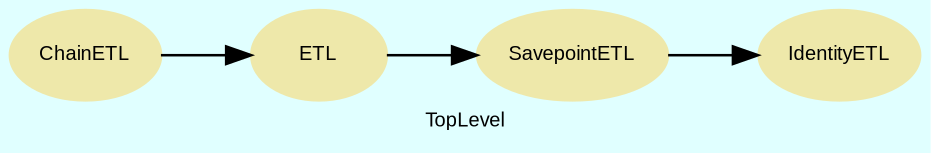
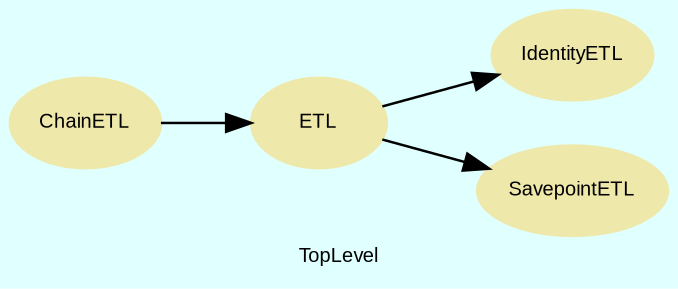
(700, 55) -> (428, 94)
